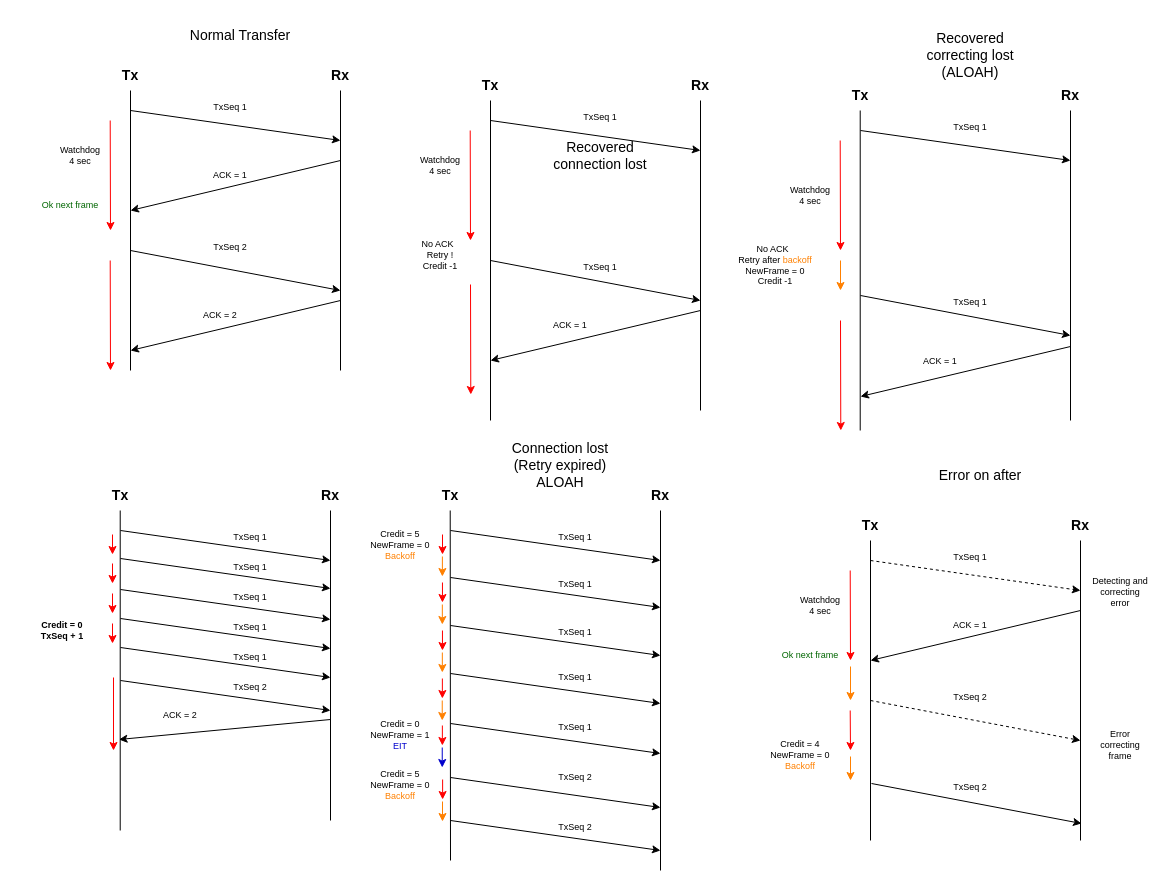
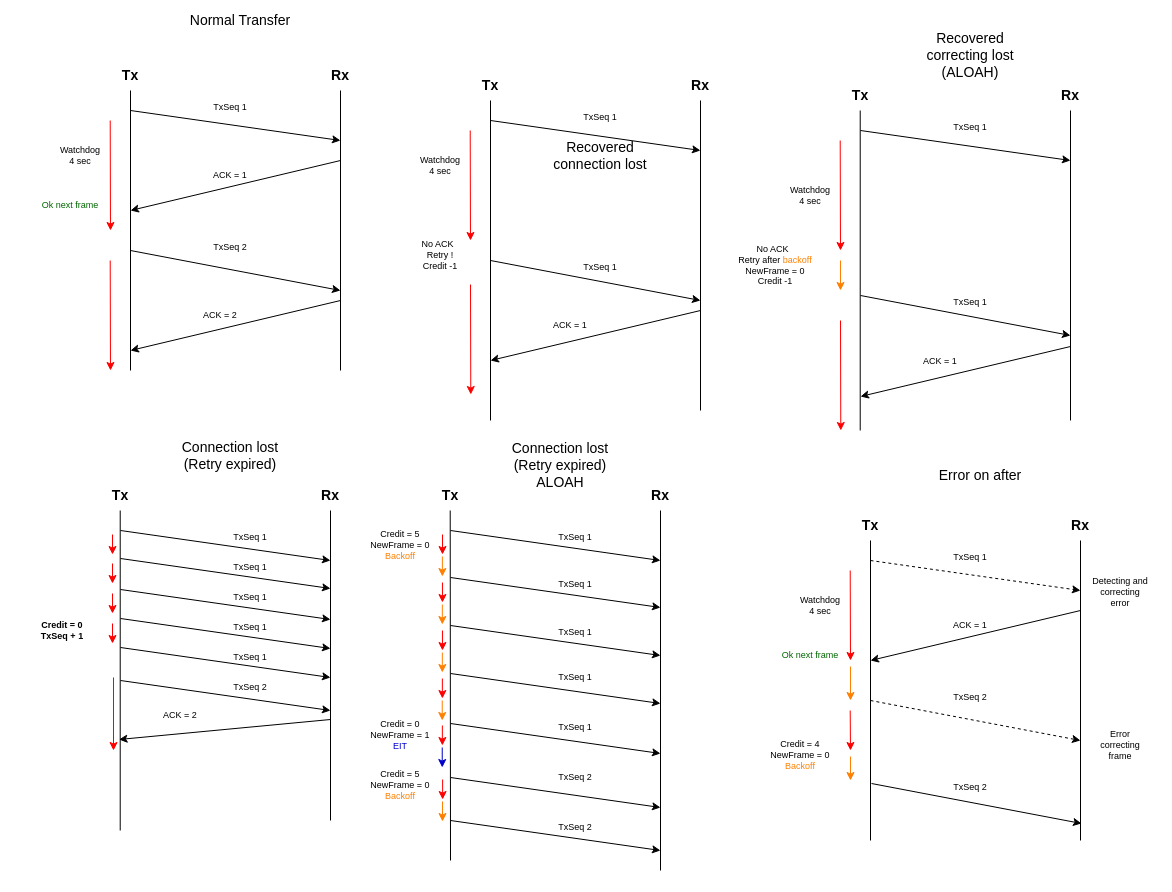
(241, 36) -> (241, 21)
none -> (231, 456)
